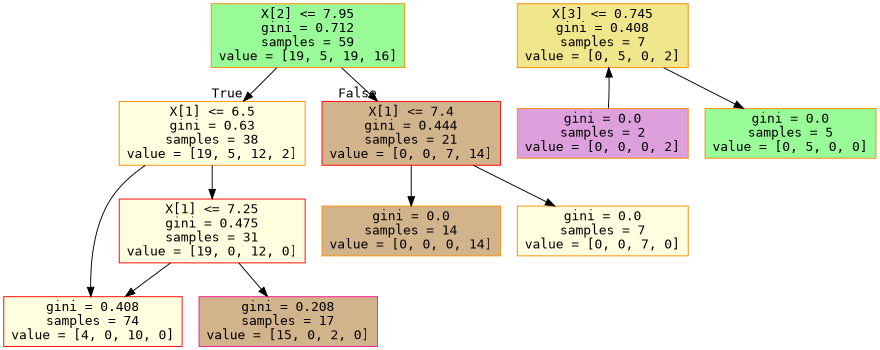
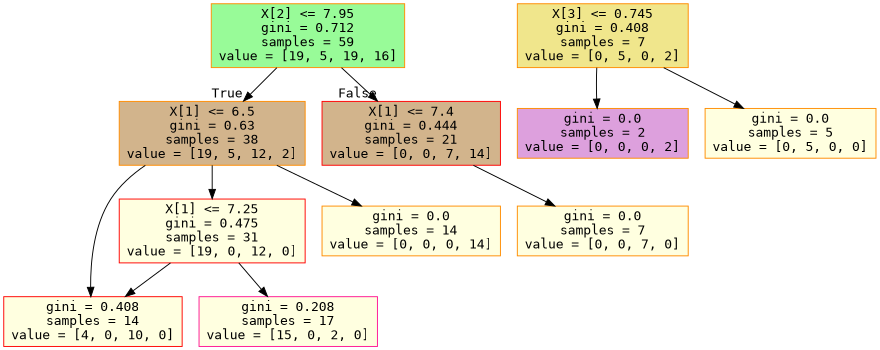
(609, 93) -> (596, 83)
(212, 133) -> (212, 133)
(791, 133) -> (791, 133)
(411, 181) -> (315, 184)
(411, 231) -> (411, 231)
(93, 322) -> (93, 322)
(288, 322) -> (288, 322)
